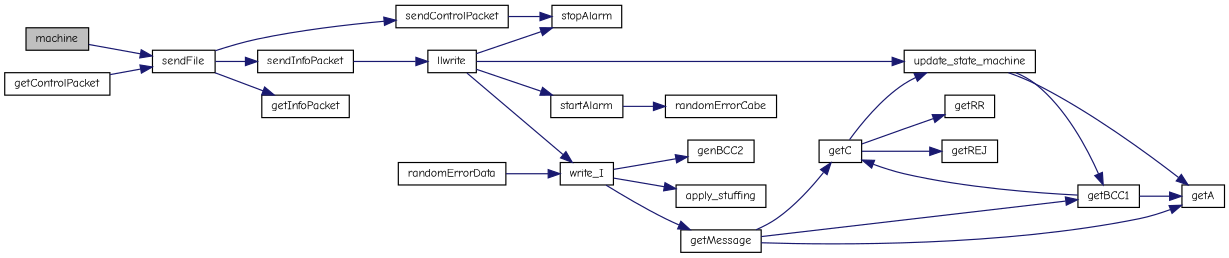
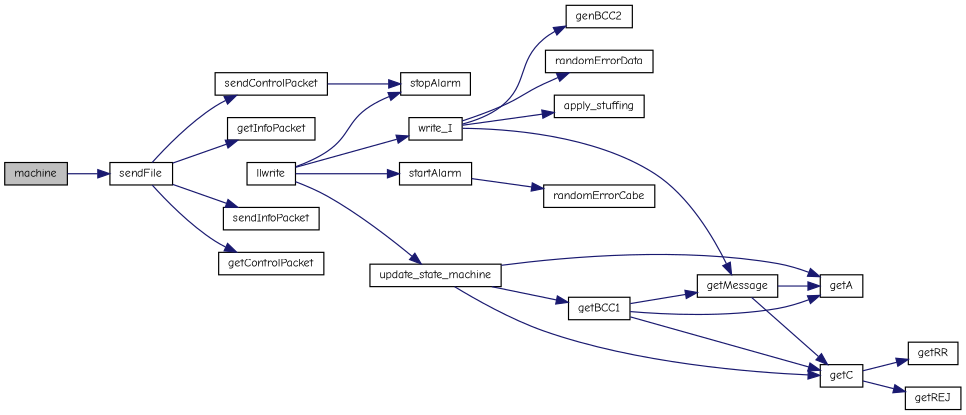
(385, 61) -> none
(125, 72) -> (186, 219)
(879, 105) -> (625, 353)
(527, 174) -> (520, 97)
(913, 219) -> (658, 299)
